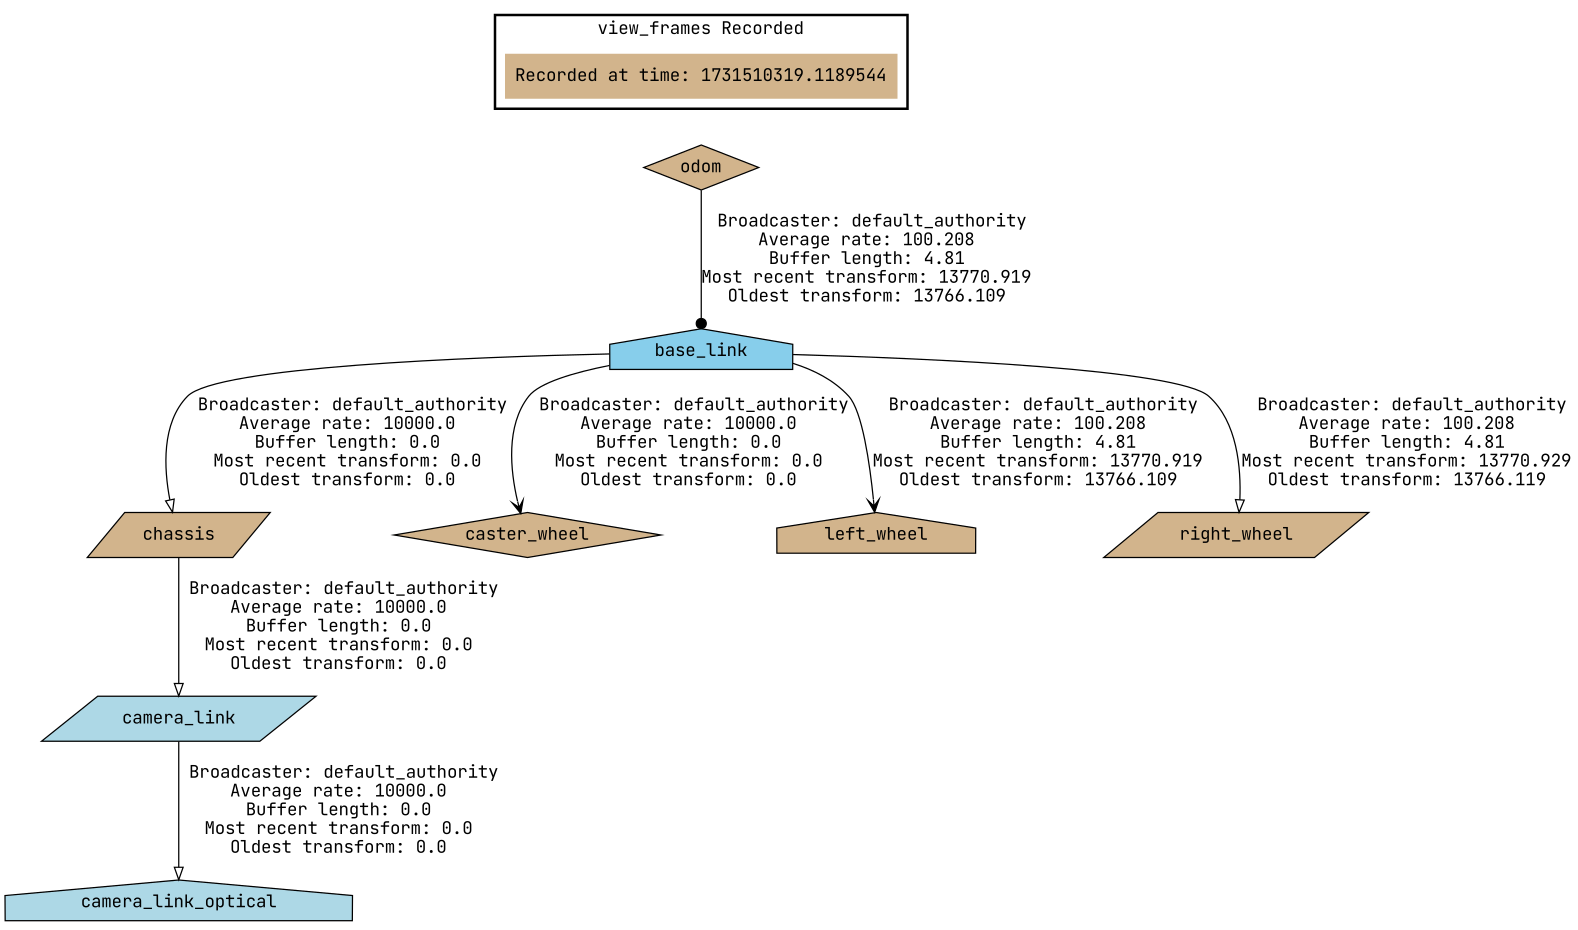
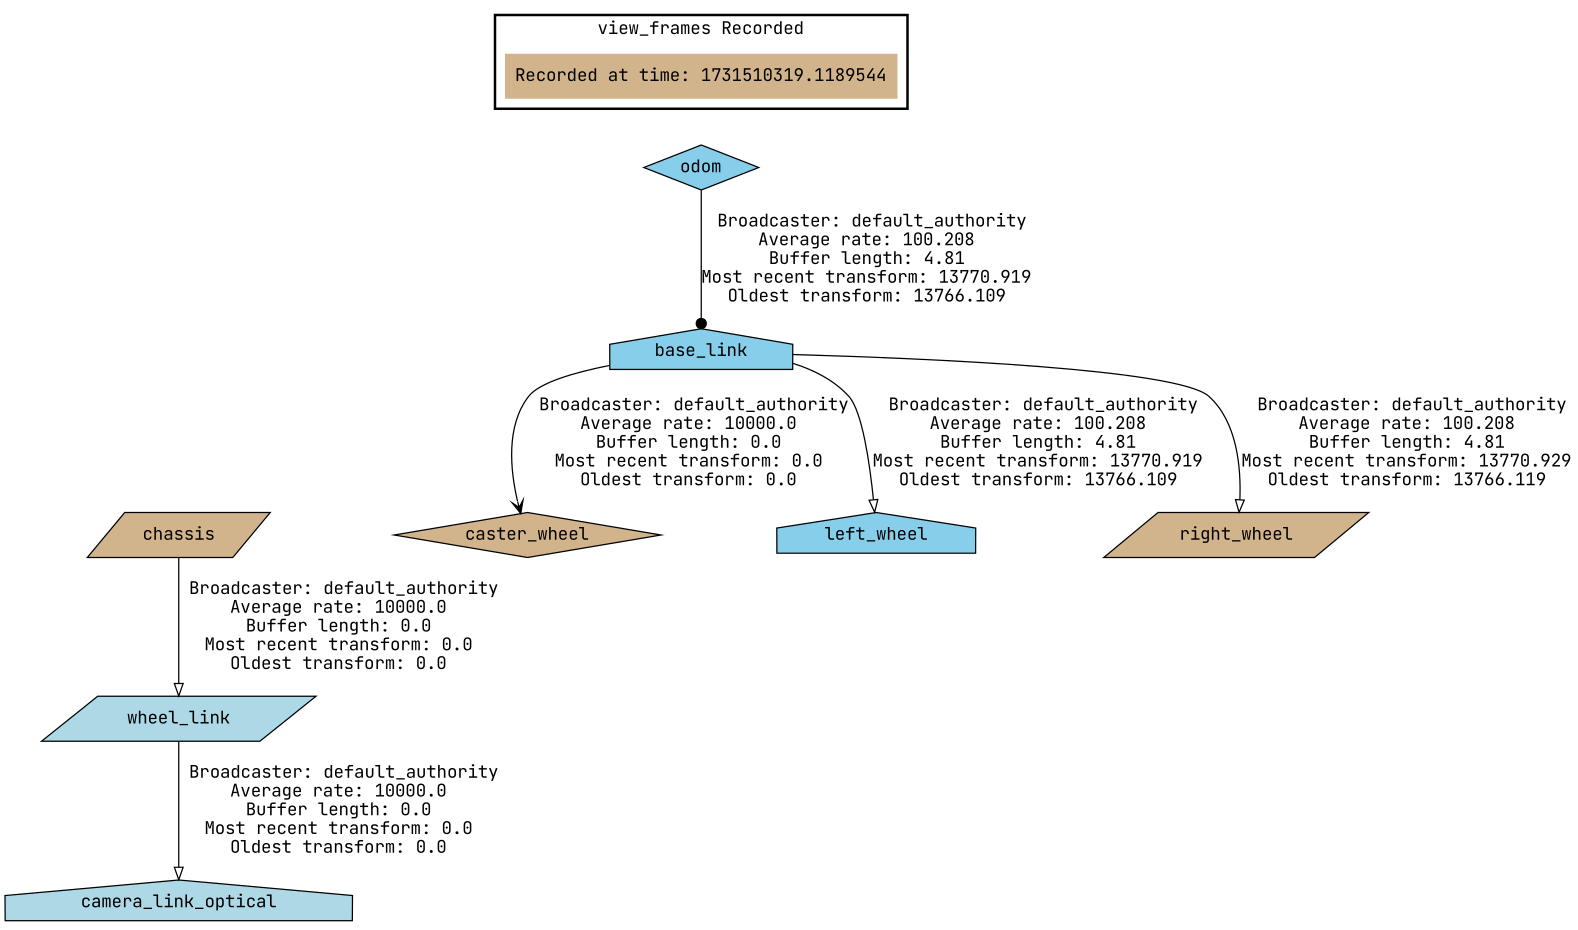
(701, 168) -> (701, 168)
(342, 367) -> none
(858, 415) -> (858, 415)
(876, 535) -> (876, 535)
(179, 719) -> (179, 719)
